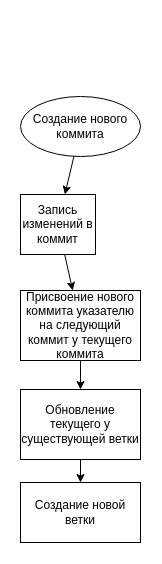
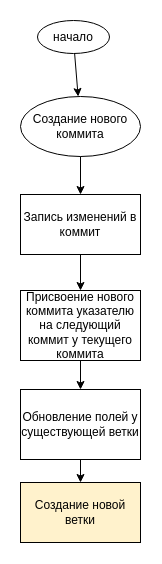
none -> (74, 37)
none -> (76, 72)
(58, 225) -> (81, 225)
(81, 425) -> (81, 425)
(81, 513) -> (81, 513)
